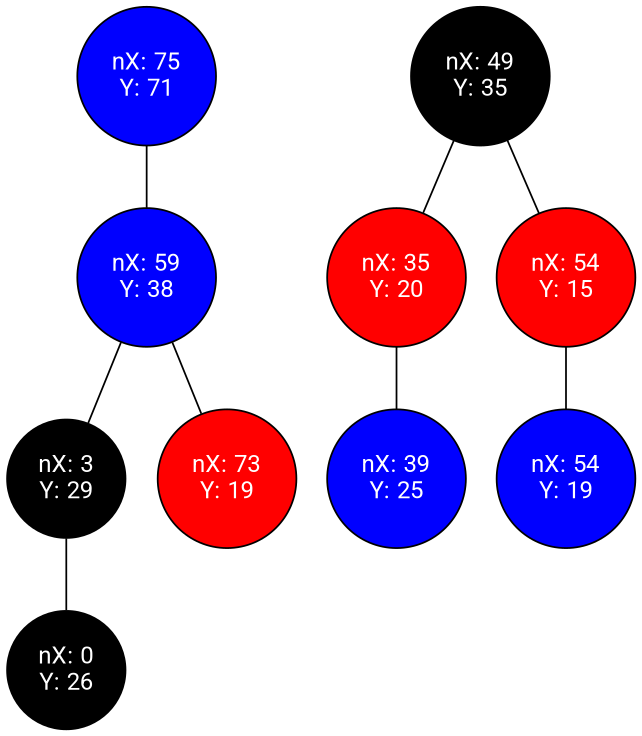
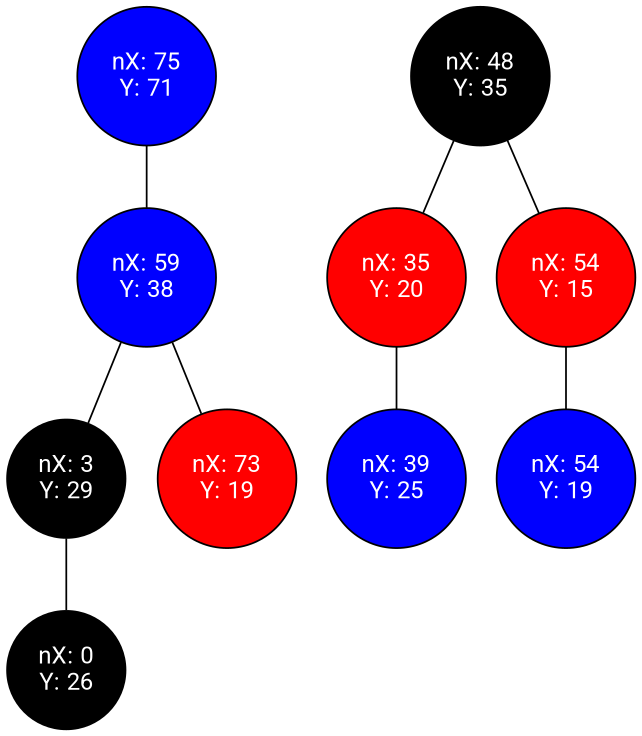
(480, 76) -> (480, 76)
